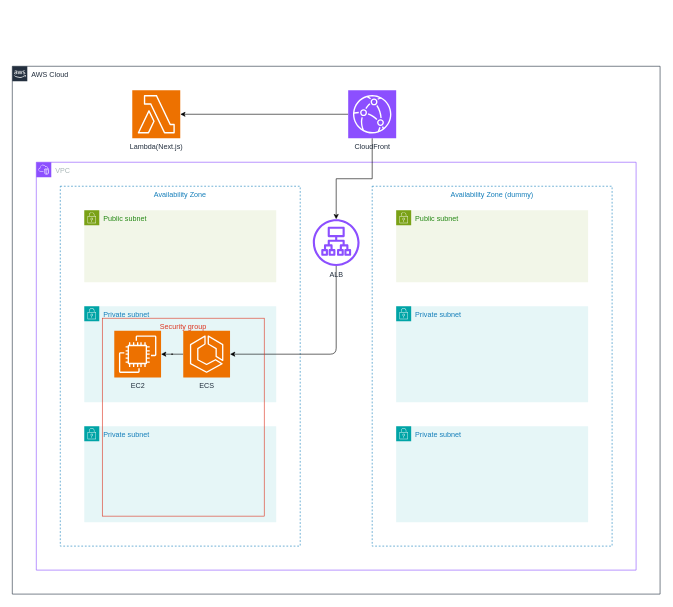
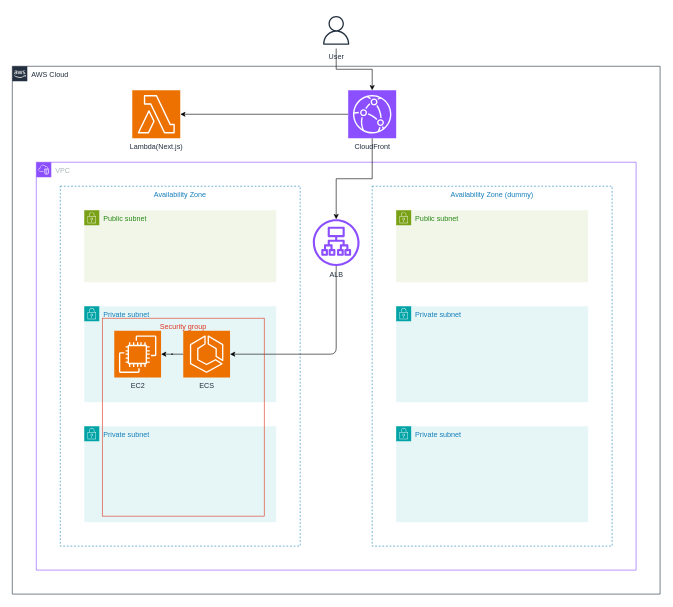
none -> (336, 30)
none -> (336, 56)
